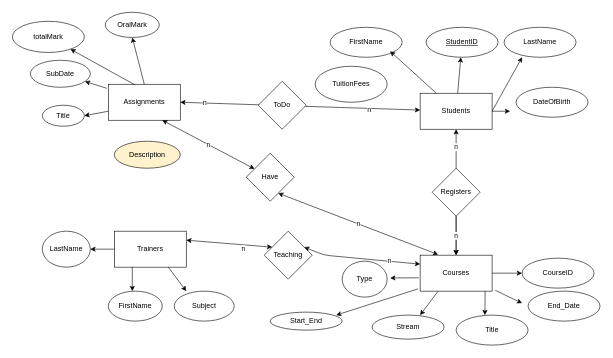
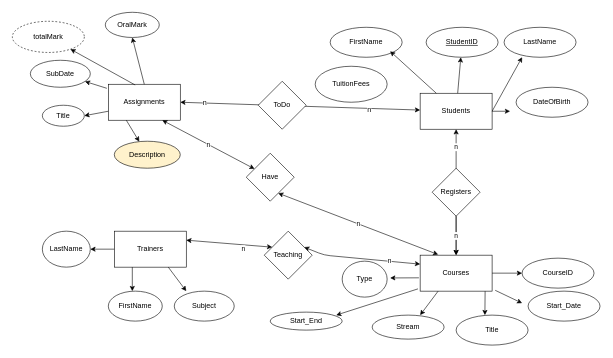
(48, 37) -> (48, 37)
none -> (133, 131)
(564, 306) -> (564, 306)
